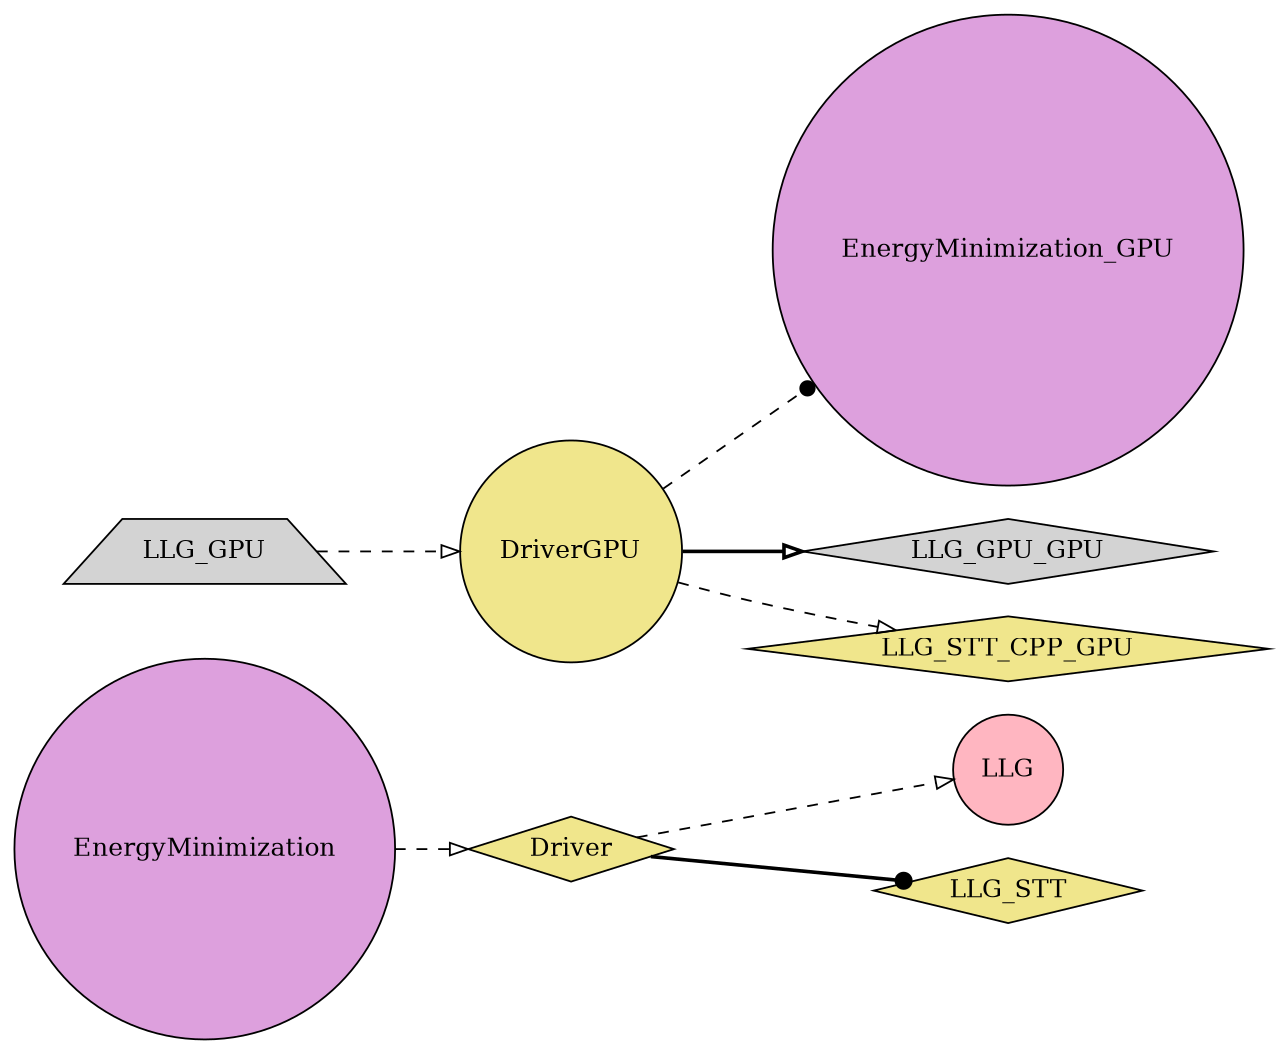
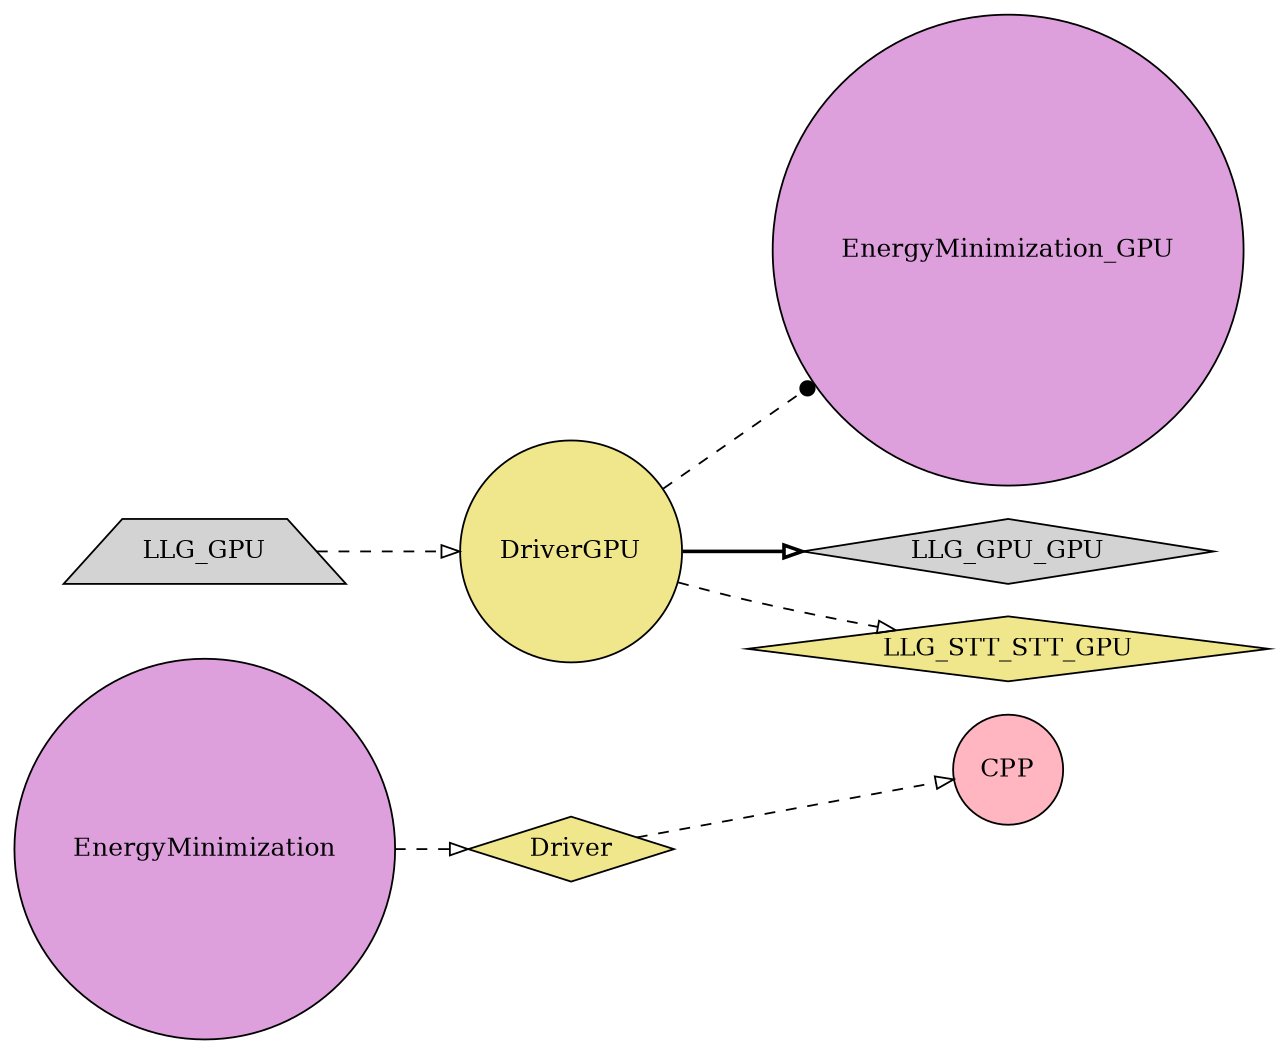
(1008, 649) -> (1008, 649)
(1008, 770) -> (1008, 770)
(1008, 891) -> none
